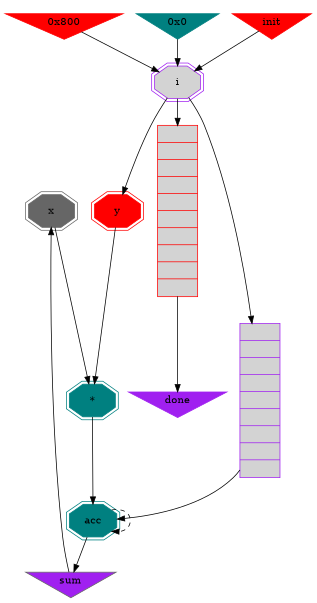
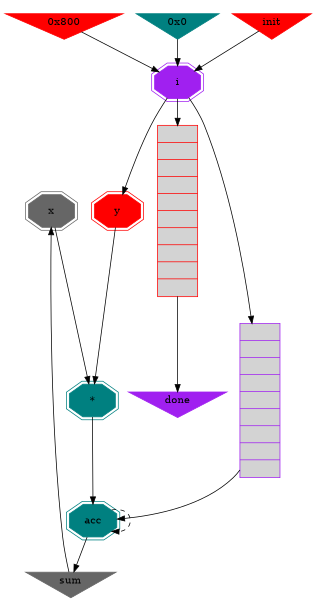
(178, 82) -> (178, 82)
(71, 581) -> (71, 581)
